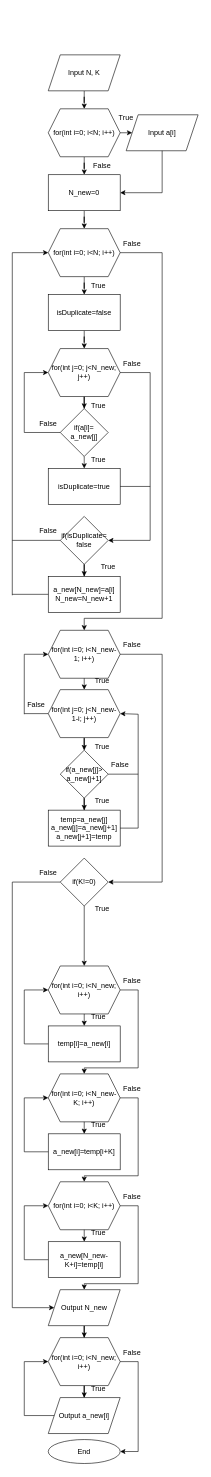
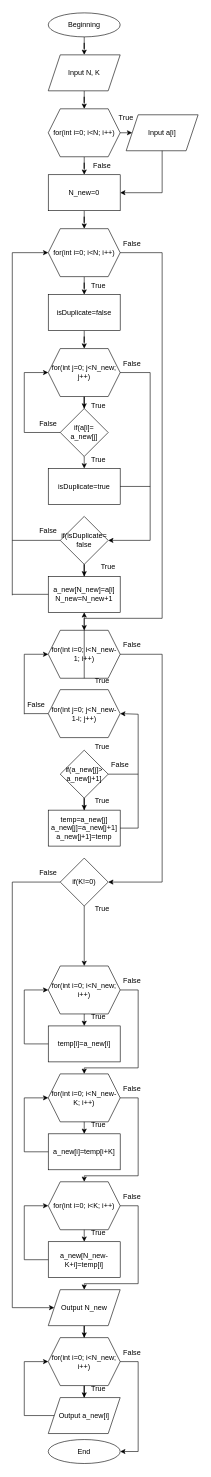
none -> (84, 24)
none -> (84, 47)
(84, 684) -> (84, 616)
(84, 747) -> none
